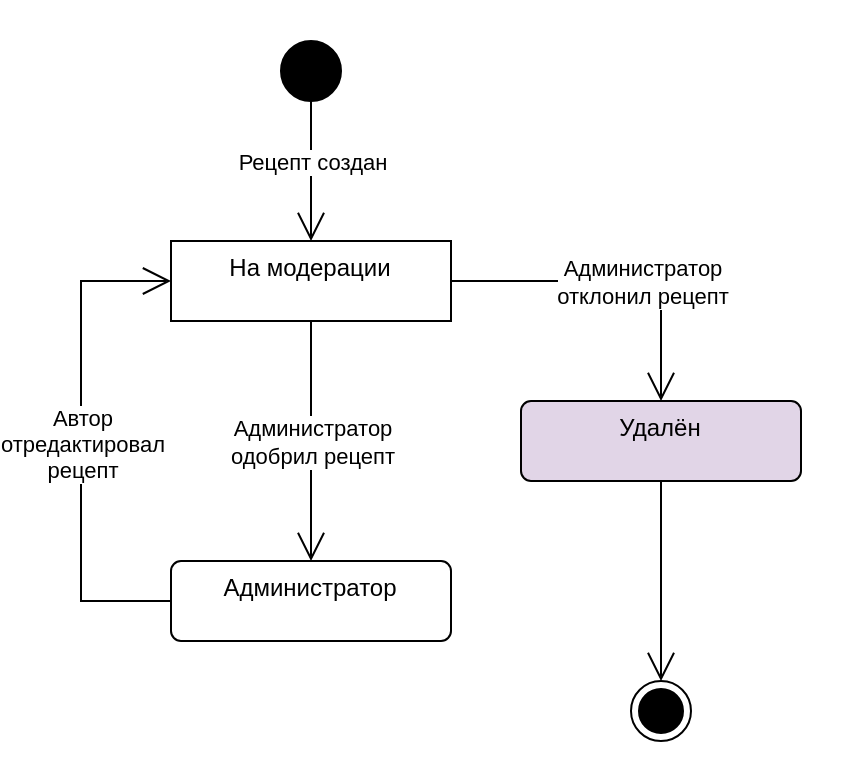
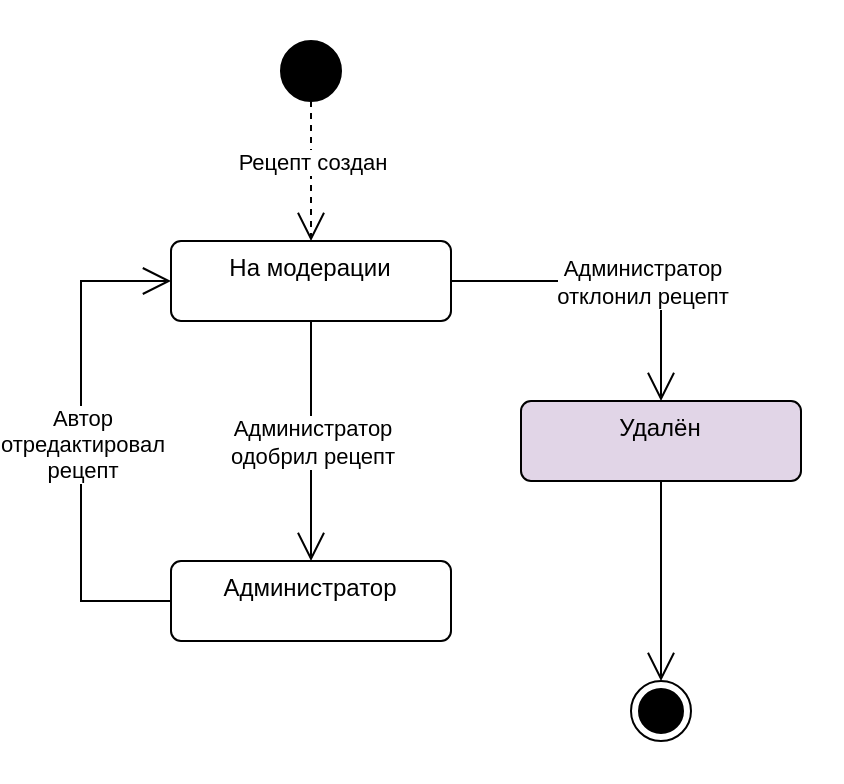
(311, 205) -> (311, 205)
(311, 281) -> (311, 281)
